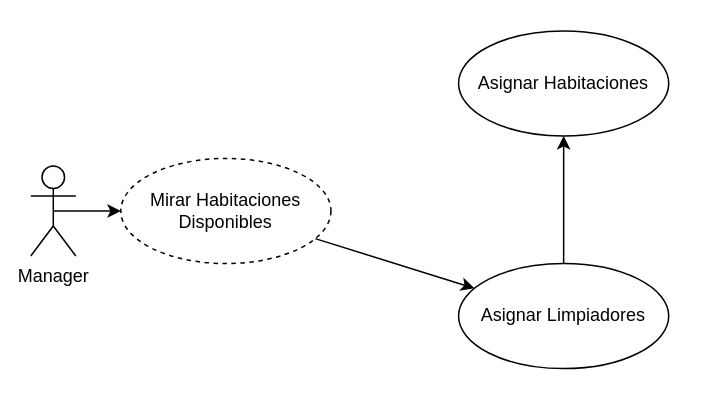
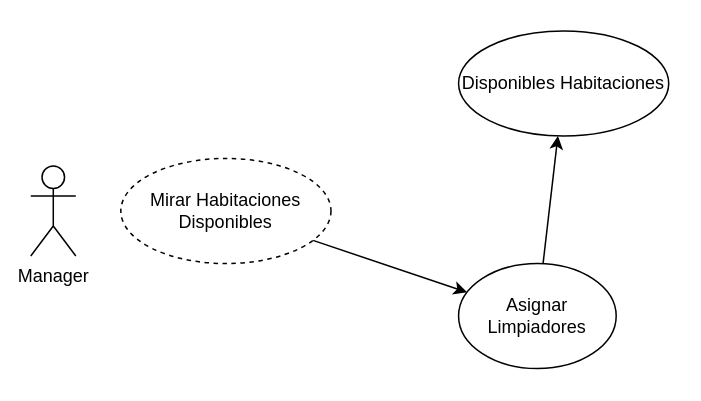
(563, 83) -> (563, 83)
(84, 211) -> none
(563, 316) -> (537, 316)
